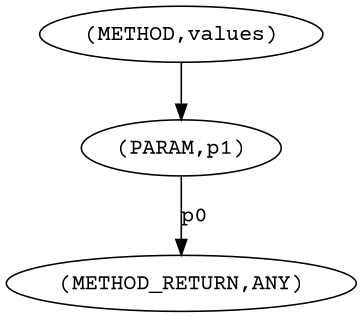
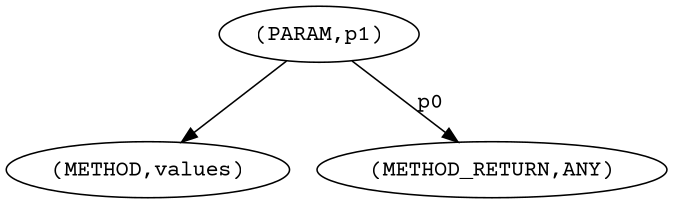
(181, 83) -> (240, 97)
